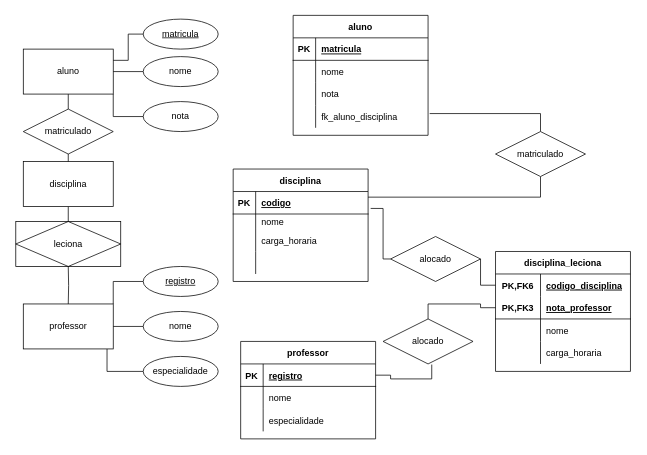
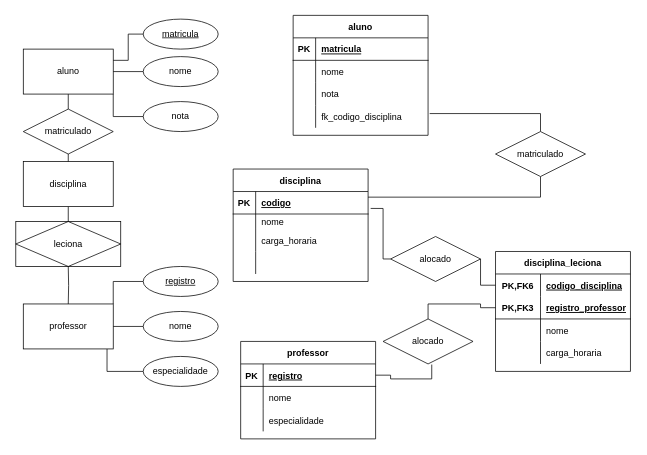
(363, 117) -> (366, 117)
(581, 308) -> (590, 308)
